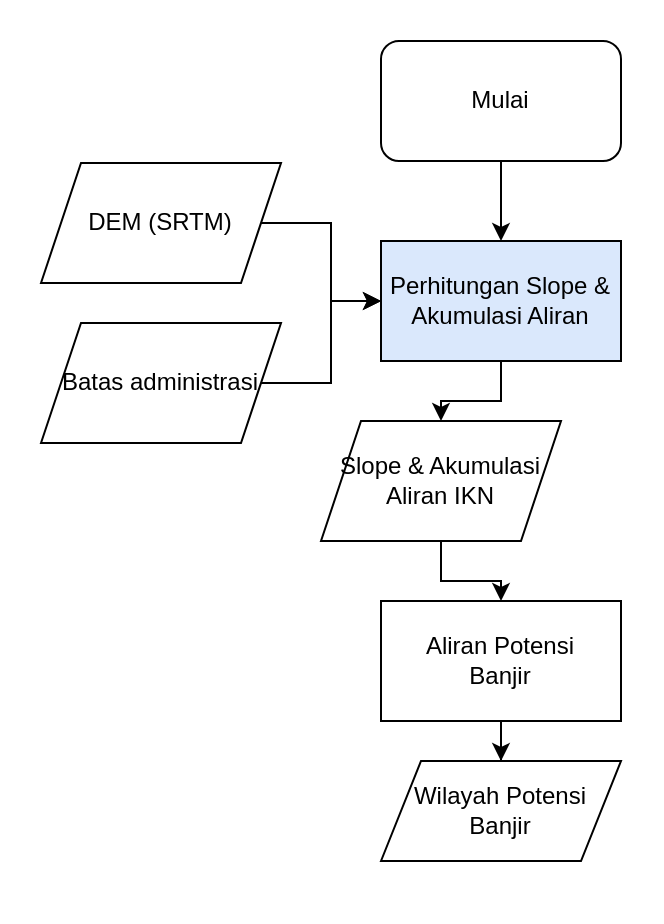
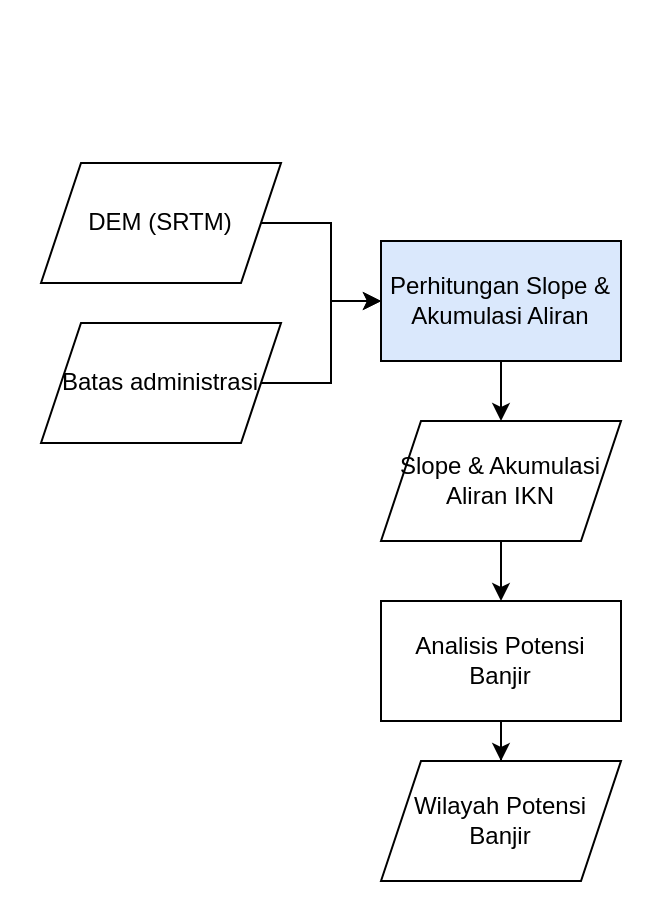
(501, 101) -> none
(501, 194) -> none
(441, 481) -> (501, 481)
(501, 661) -> (501, 661)
(501, 811) -> (501, 821)
